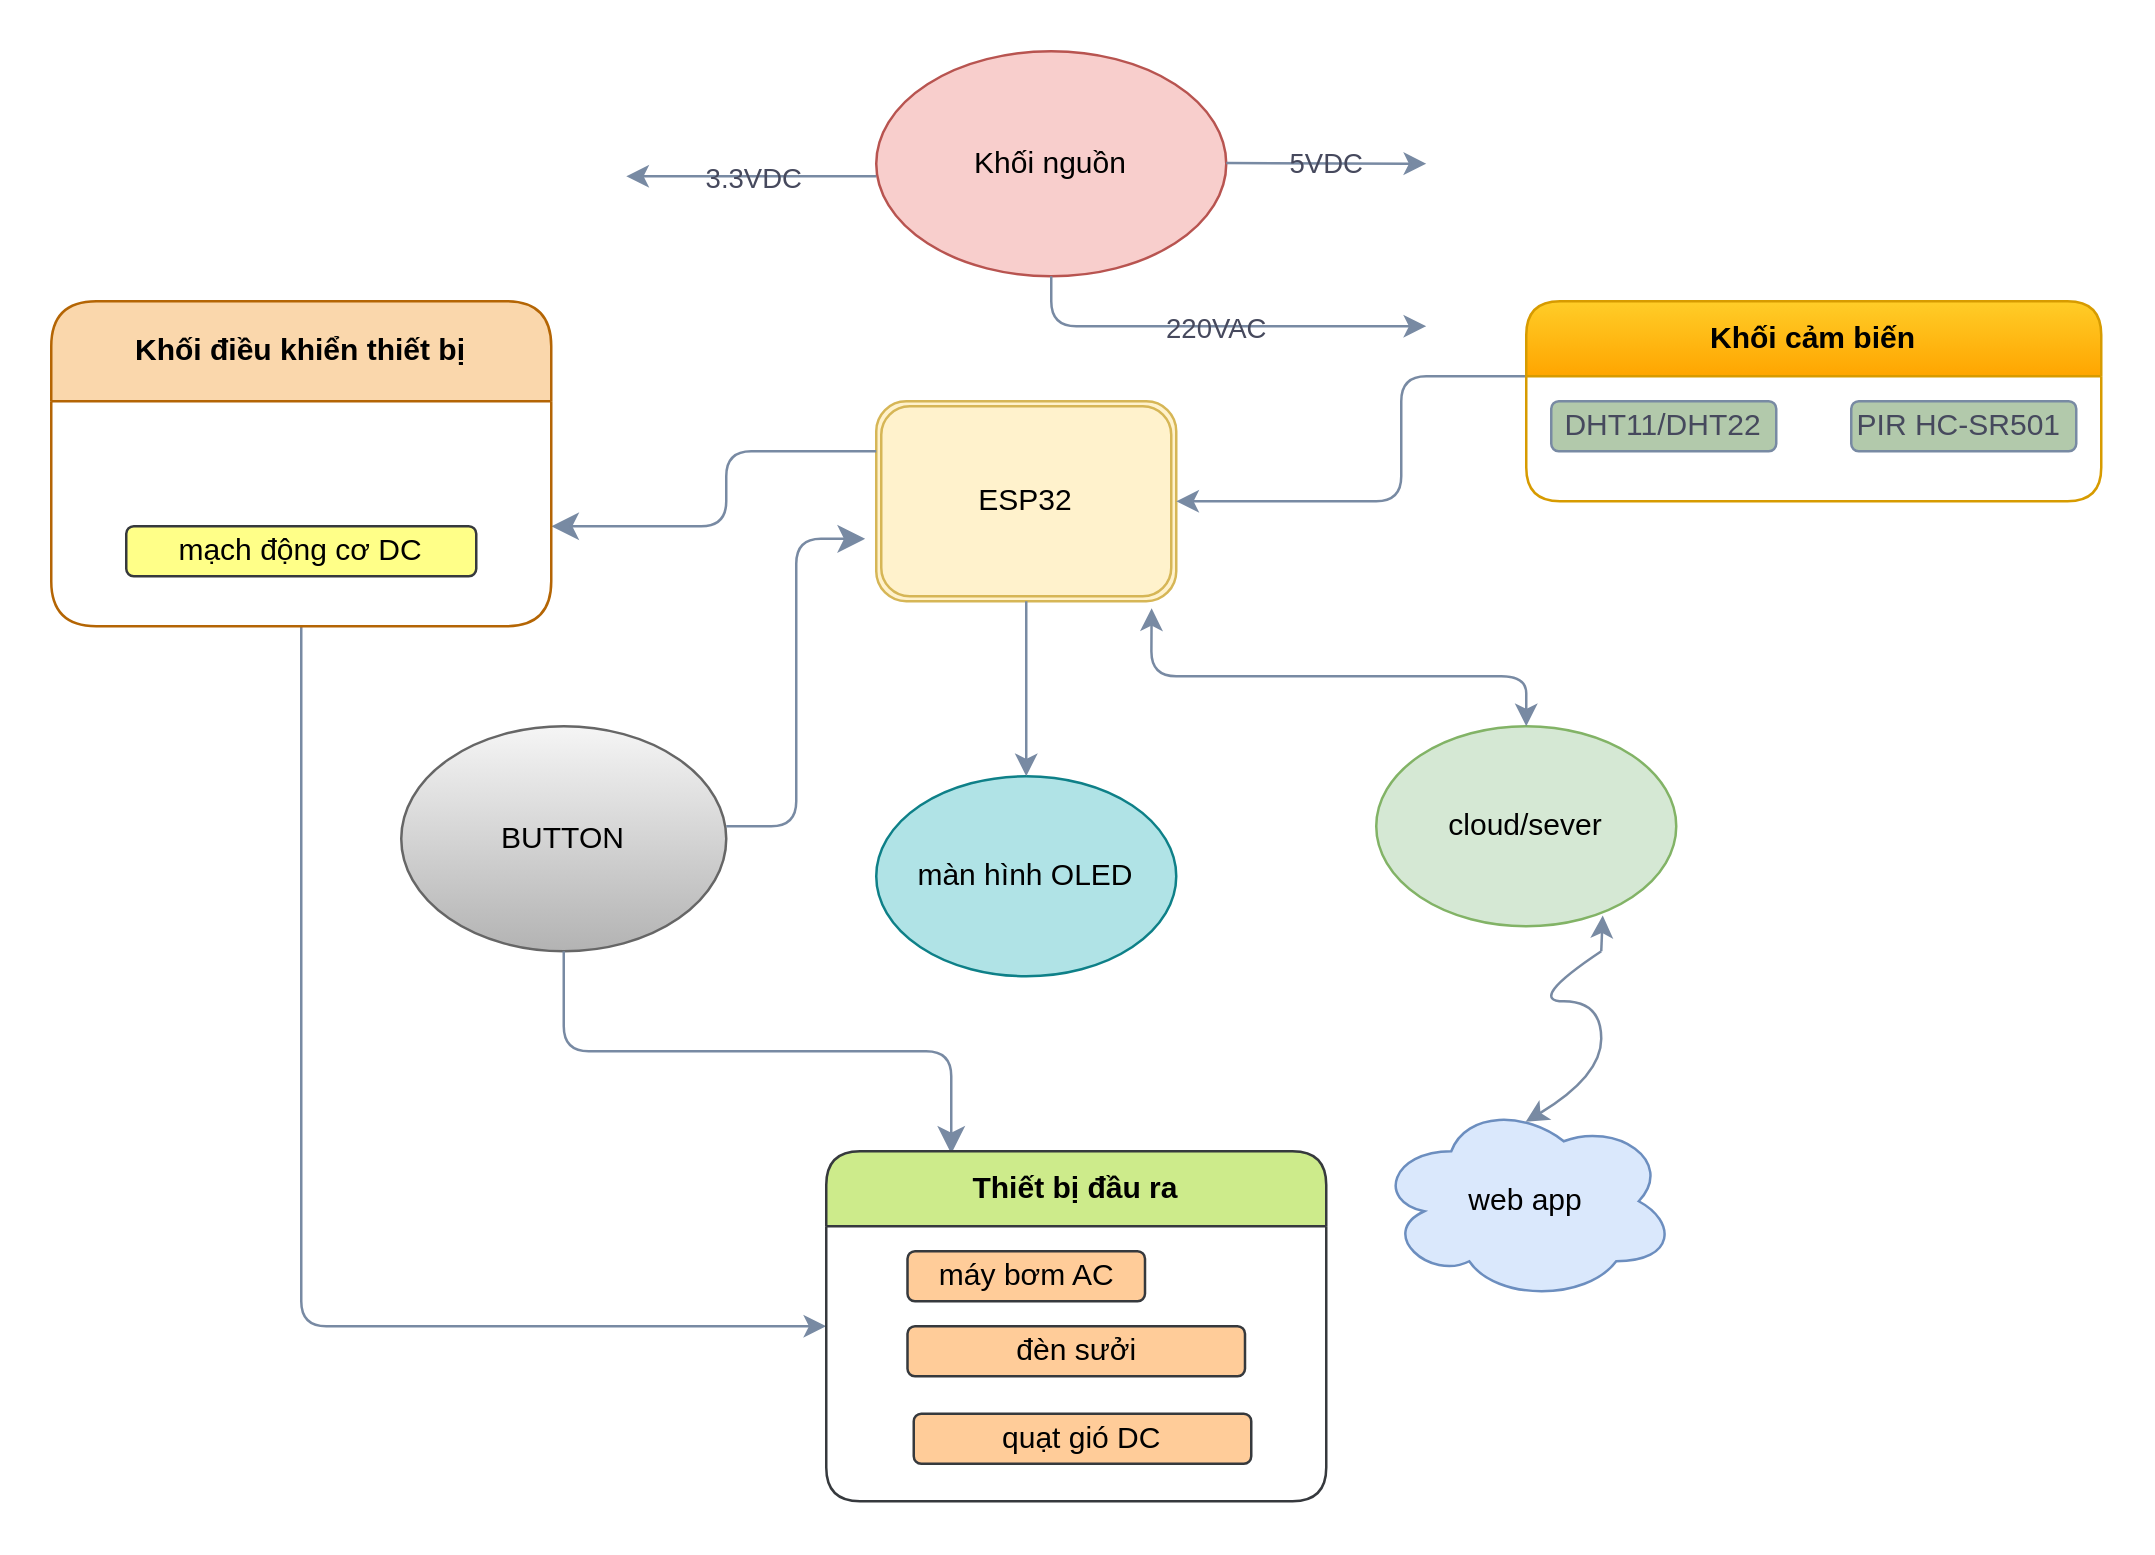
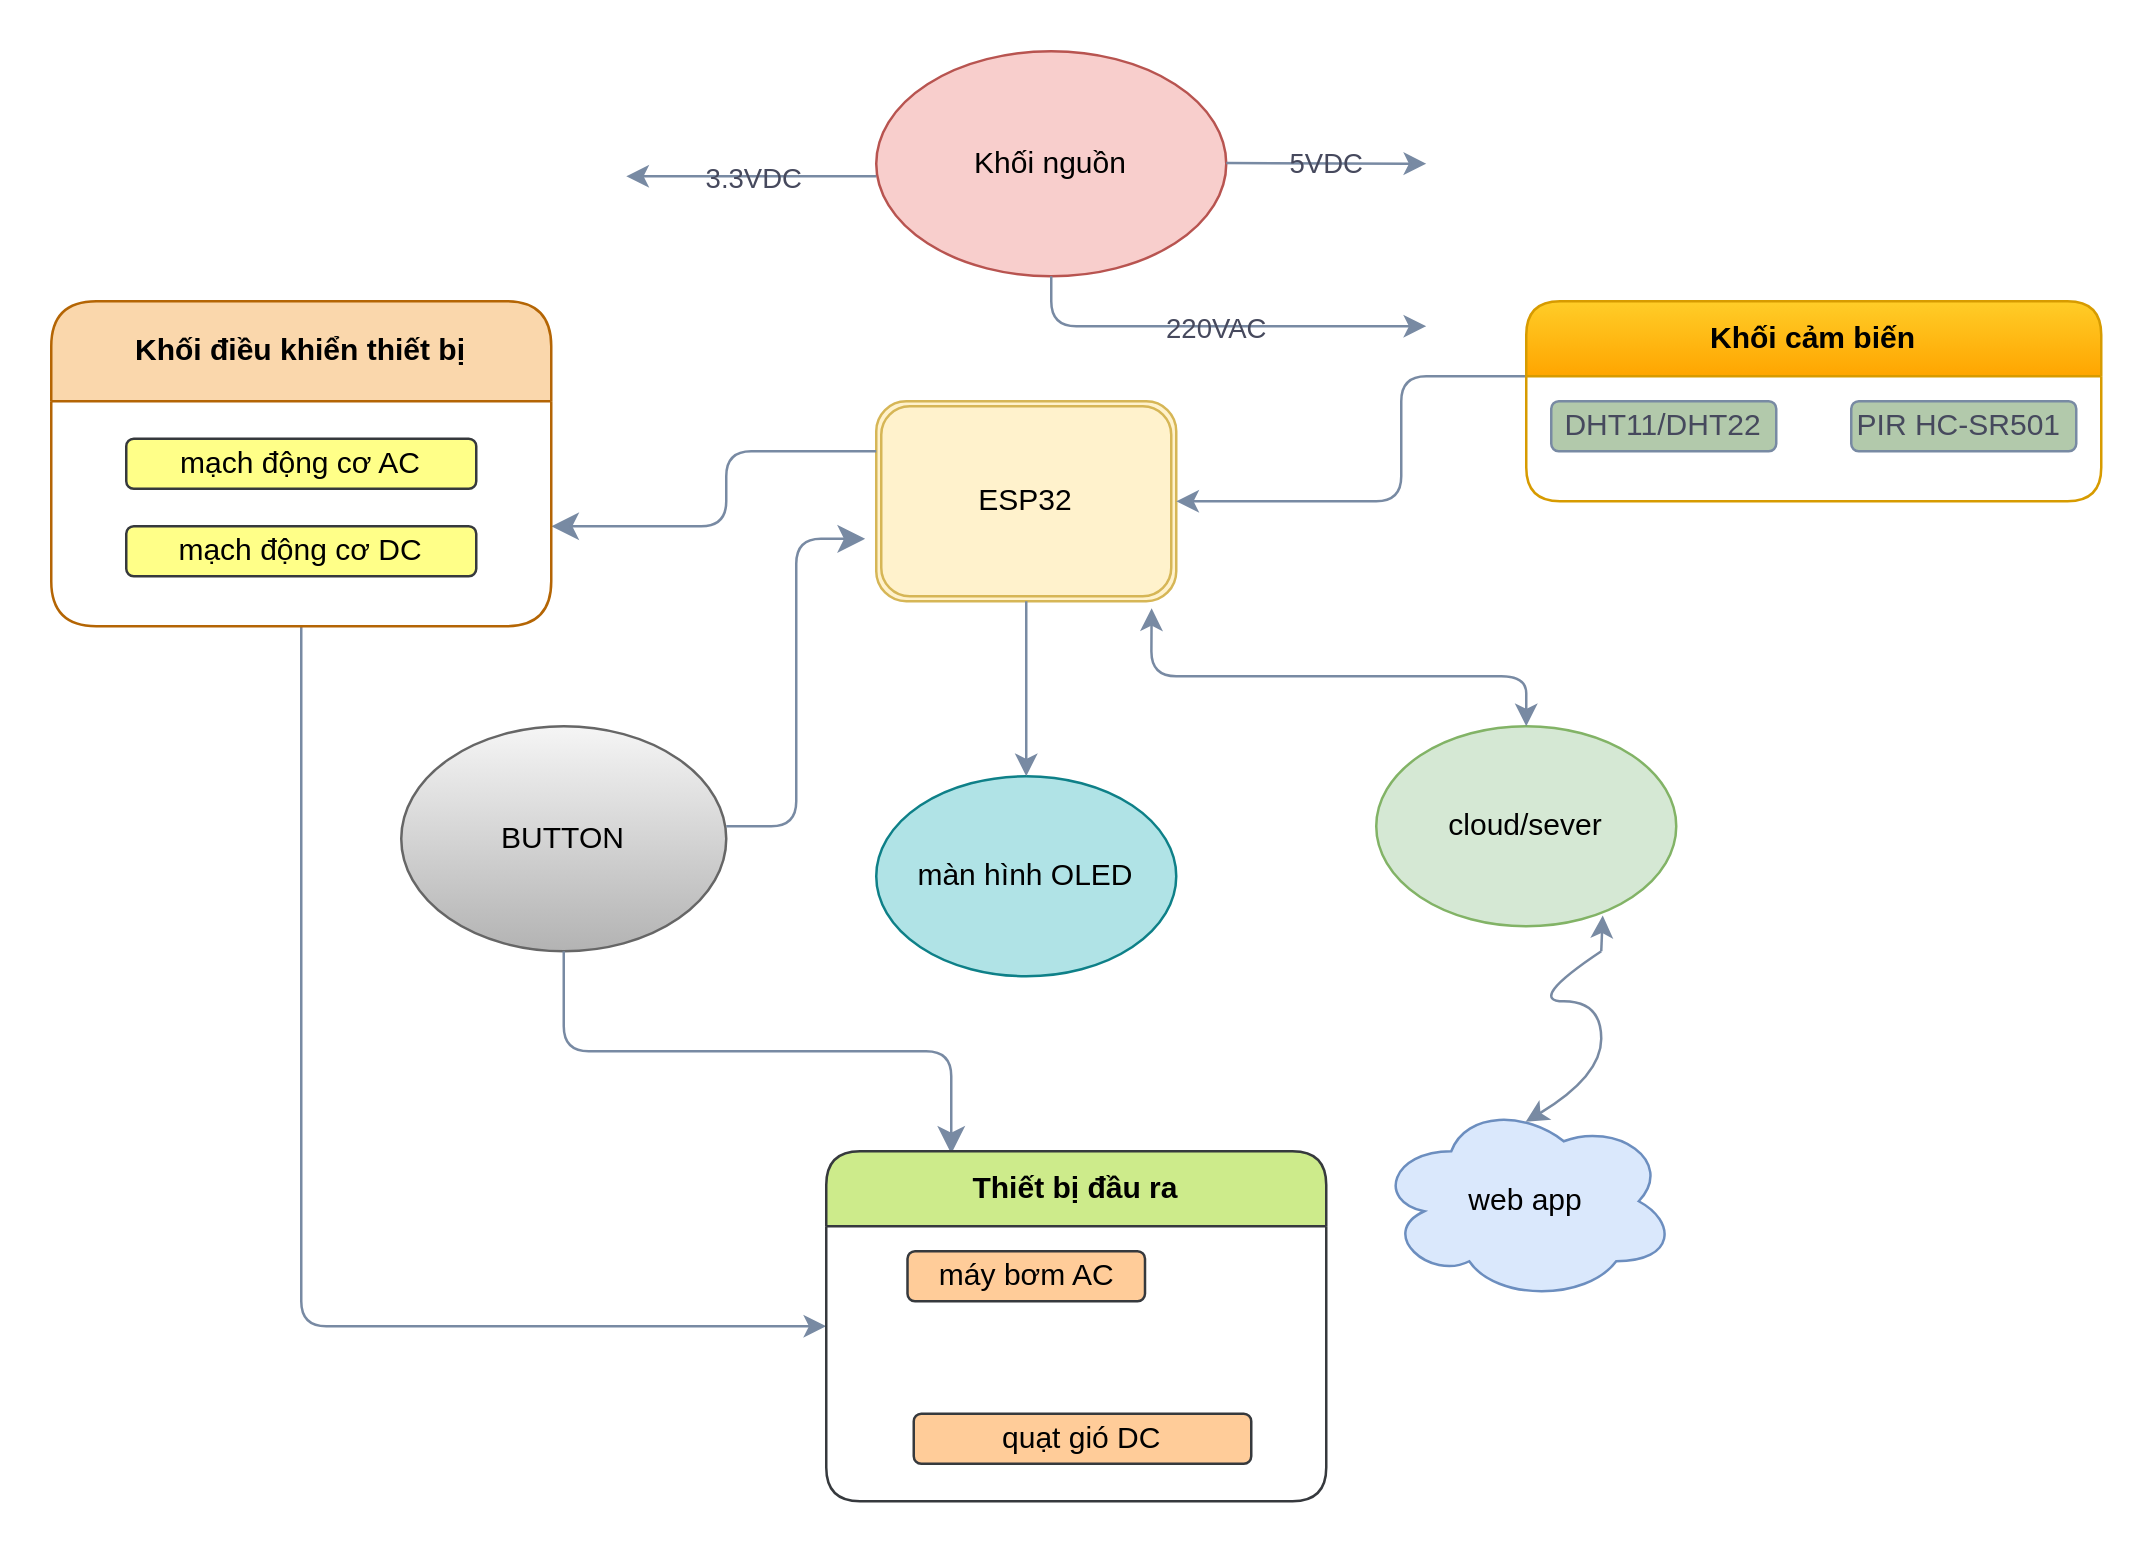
none -> (301, 464)
(1076, 1351) -> none
